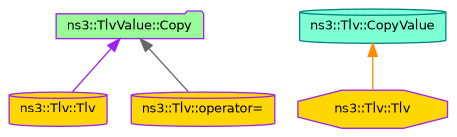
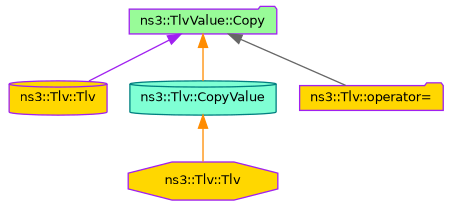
none -> (203, 64)
(203, 109) -> (371, 98)
